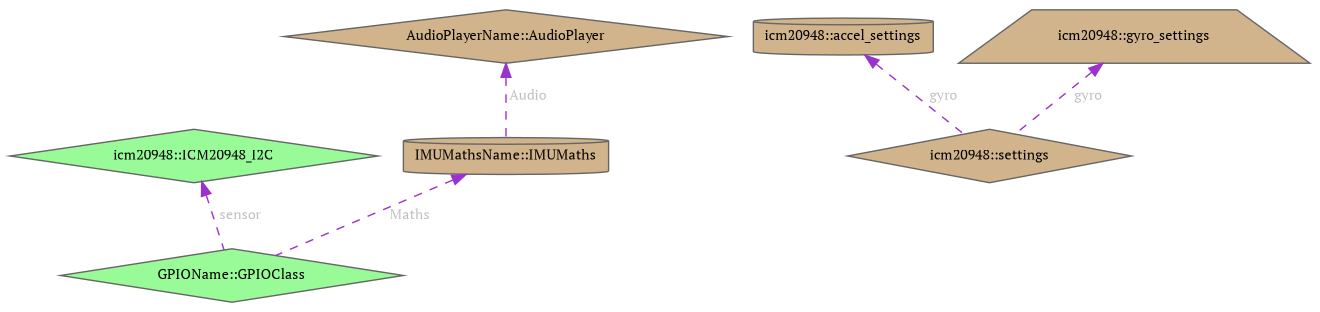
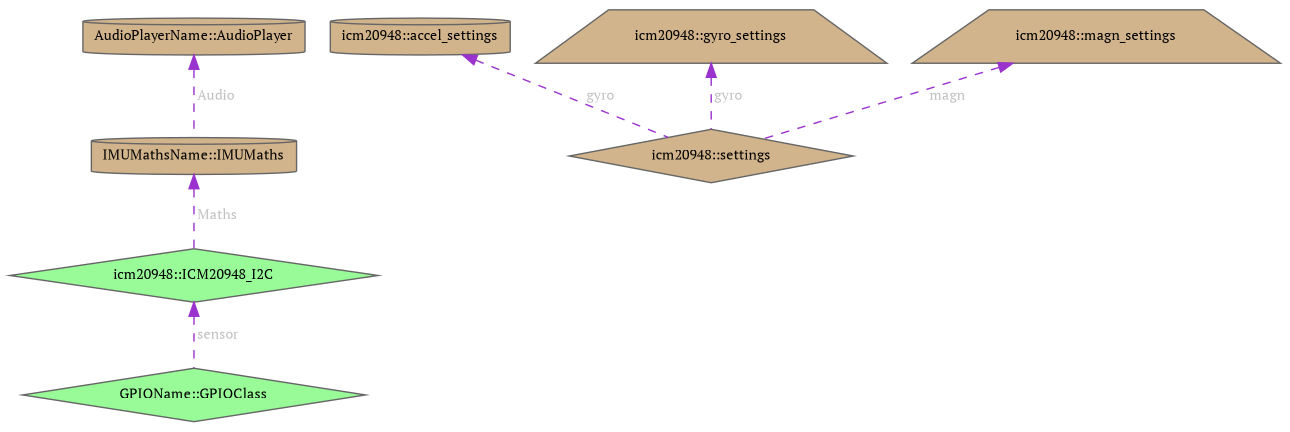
(506, 37) -> (194, 37)
none -> (1096, 37)
(364, 218) -> (194, 219)
